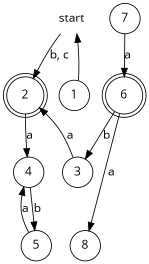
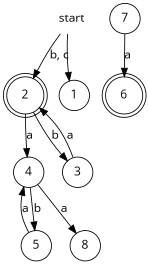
(79, 62) -> (67, 53)
(102, 132) -> (46, 134)
(106, 168) -> (54, 206)
